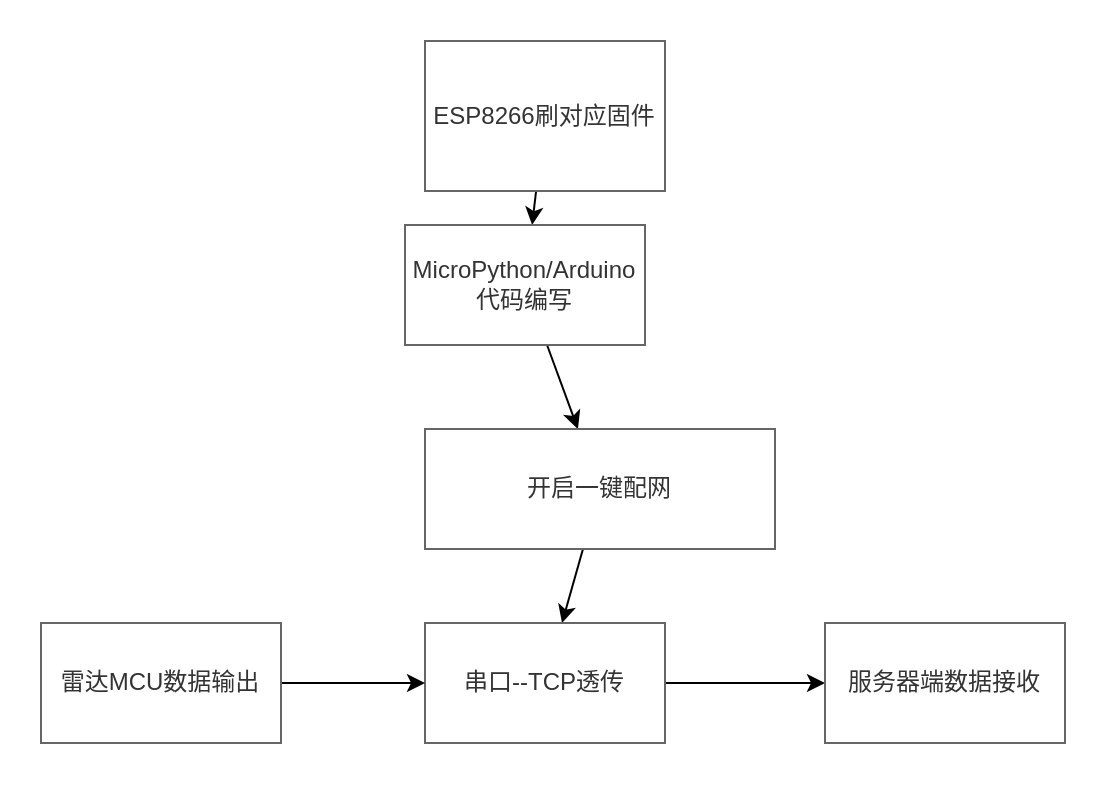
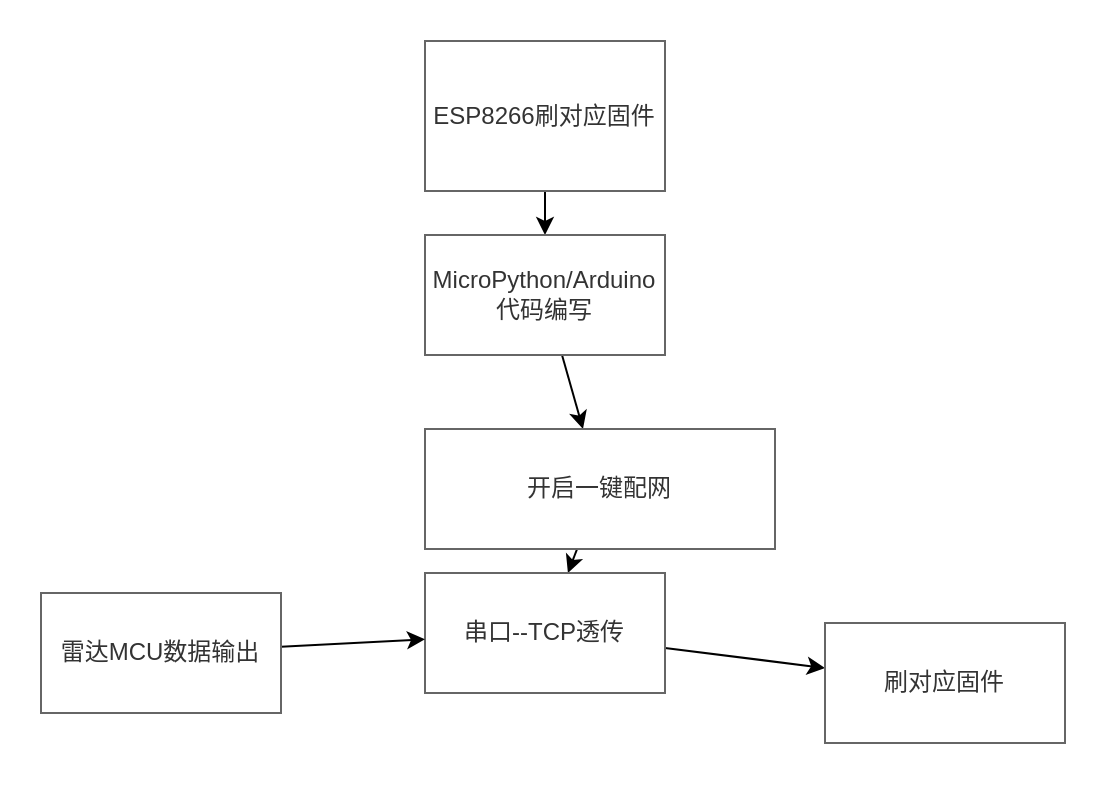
(525, 285) -> (545, 295)
(161, 683) -> (161, 653)
(545, 683) -> (545, 633)
(945, 683) -> (945, 683)
